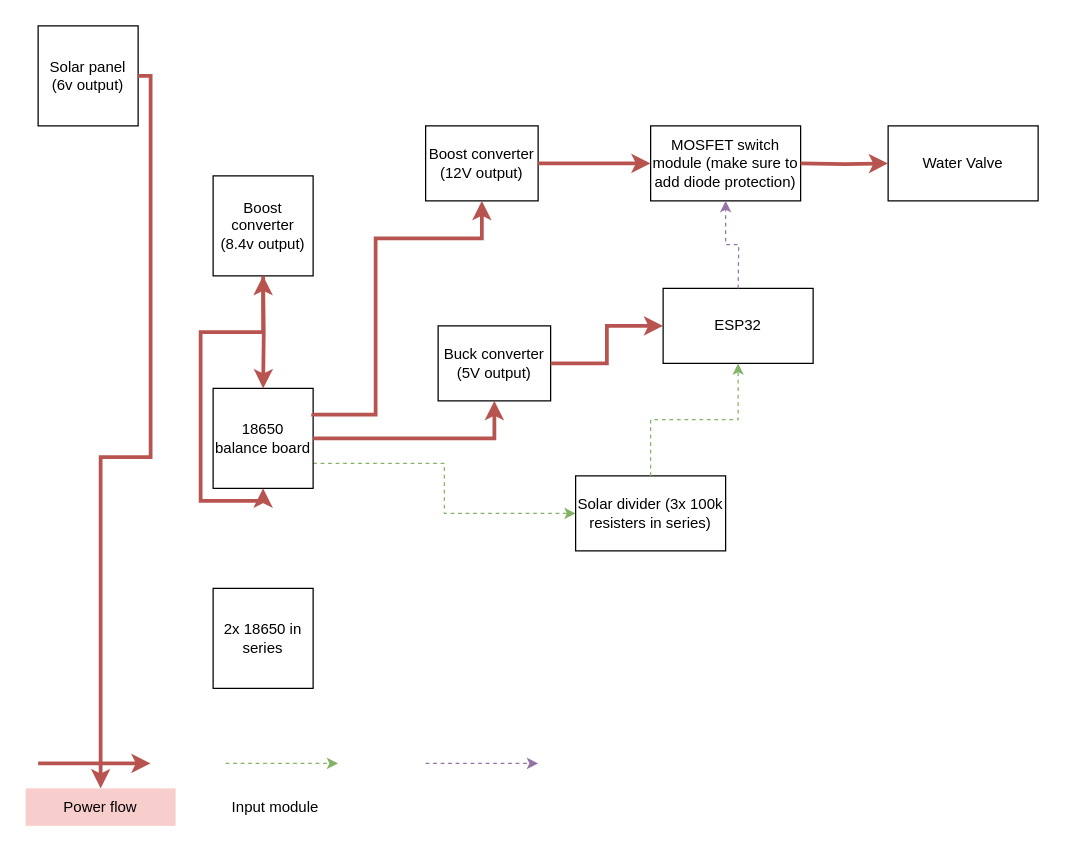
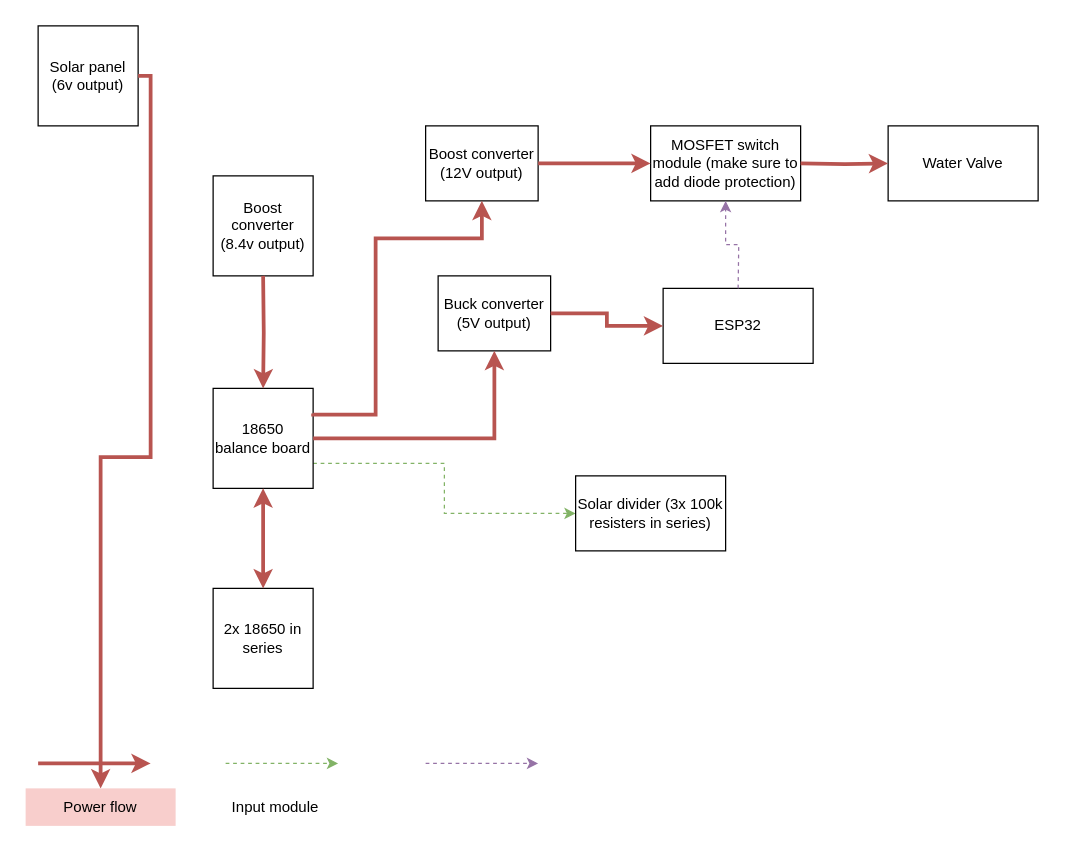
(494, 363) -> (494, 313)
(201, 418) -> (263, 538)
(690, 419) -> none
